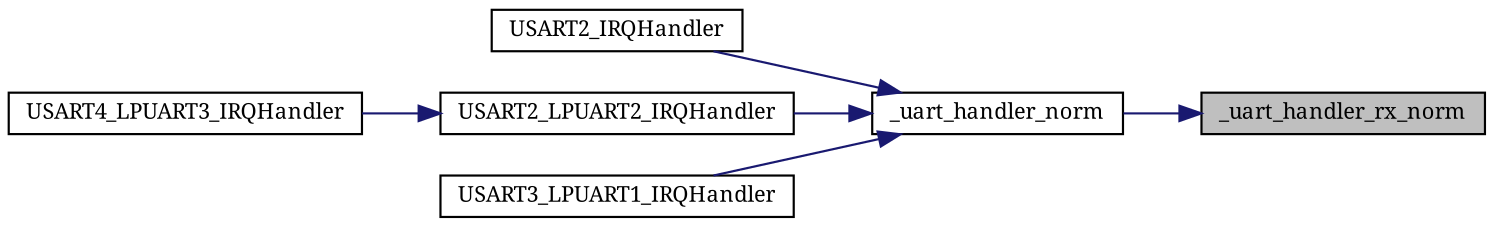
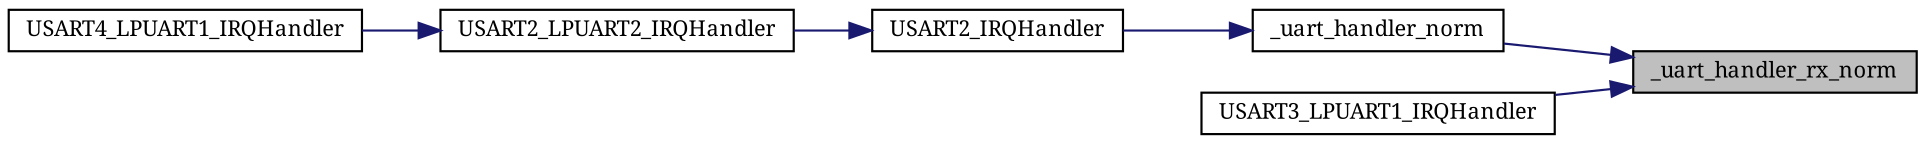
(185, 113) -> (185, 31)
(822, 113) -> (822, 31)
(796, 157) -> (1583, 92)
